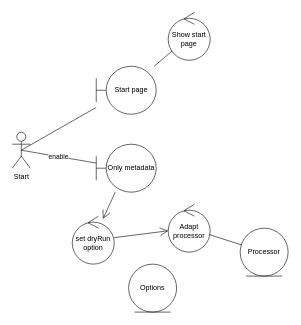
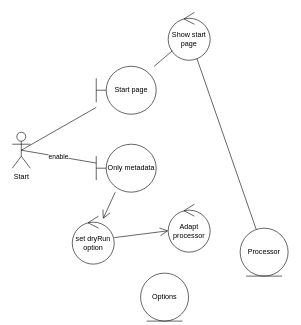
(226, 240) -> (227, 145)
(153, 288) -> (165, 297)
